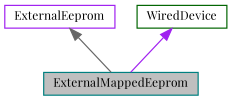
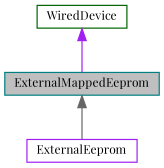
(95, 55) -> (82, 124)
